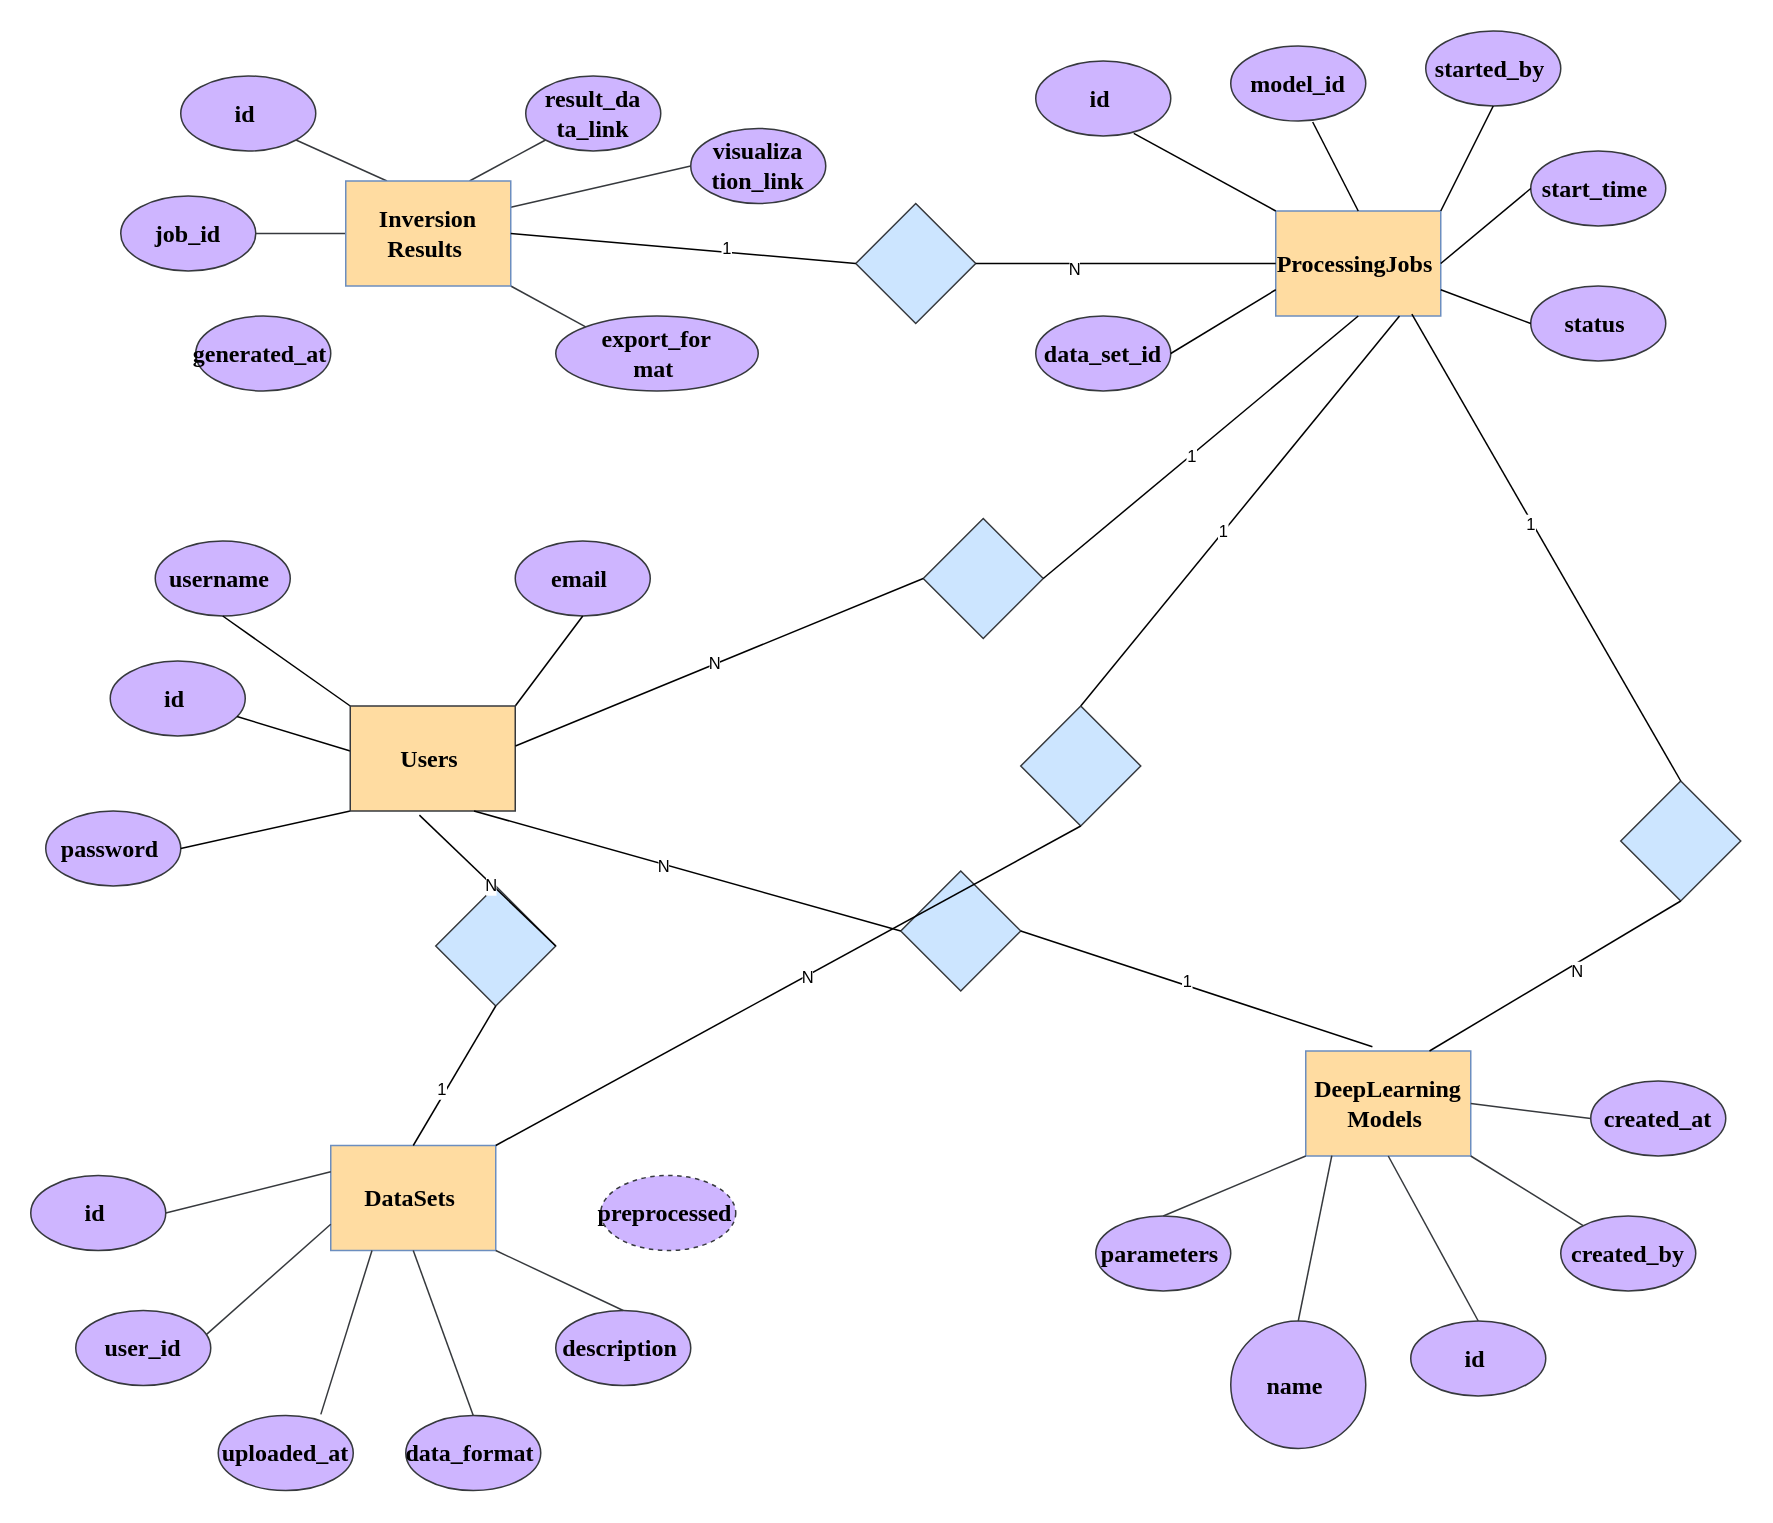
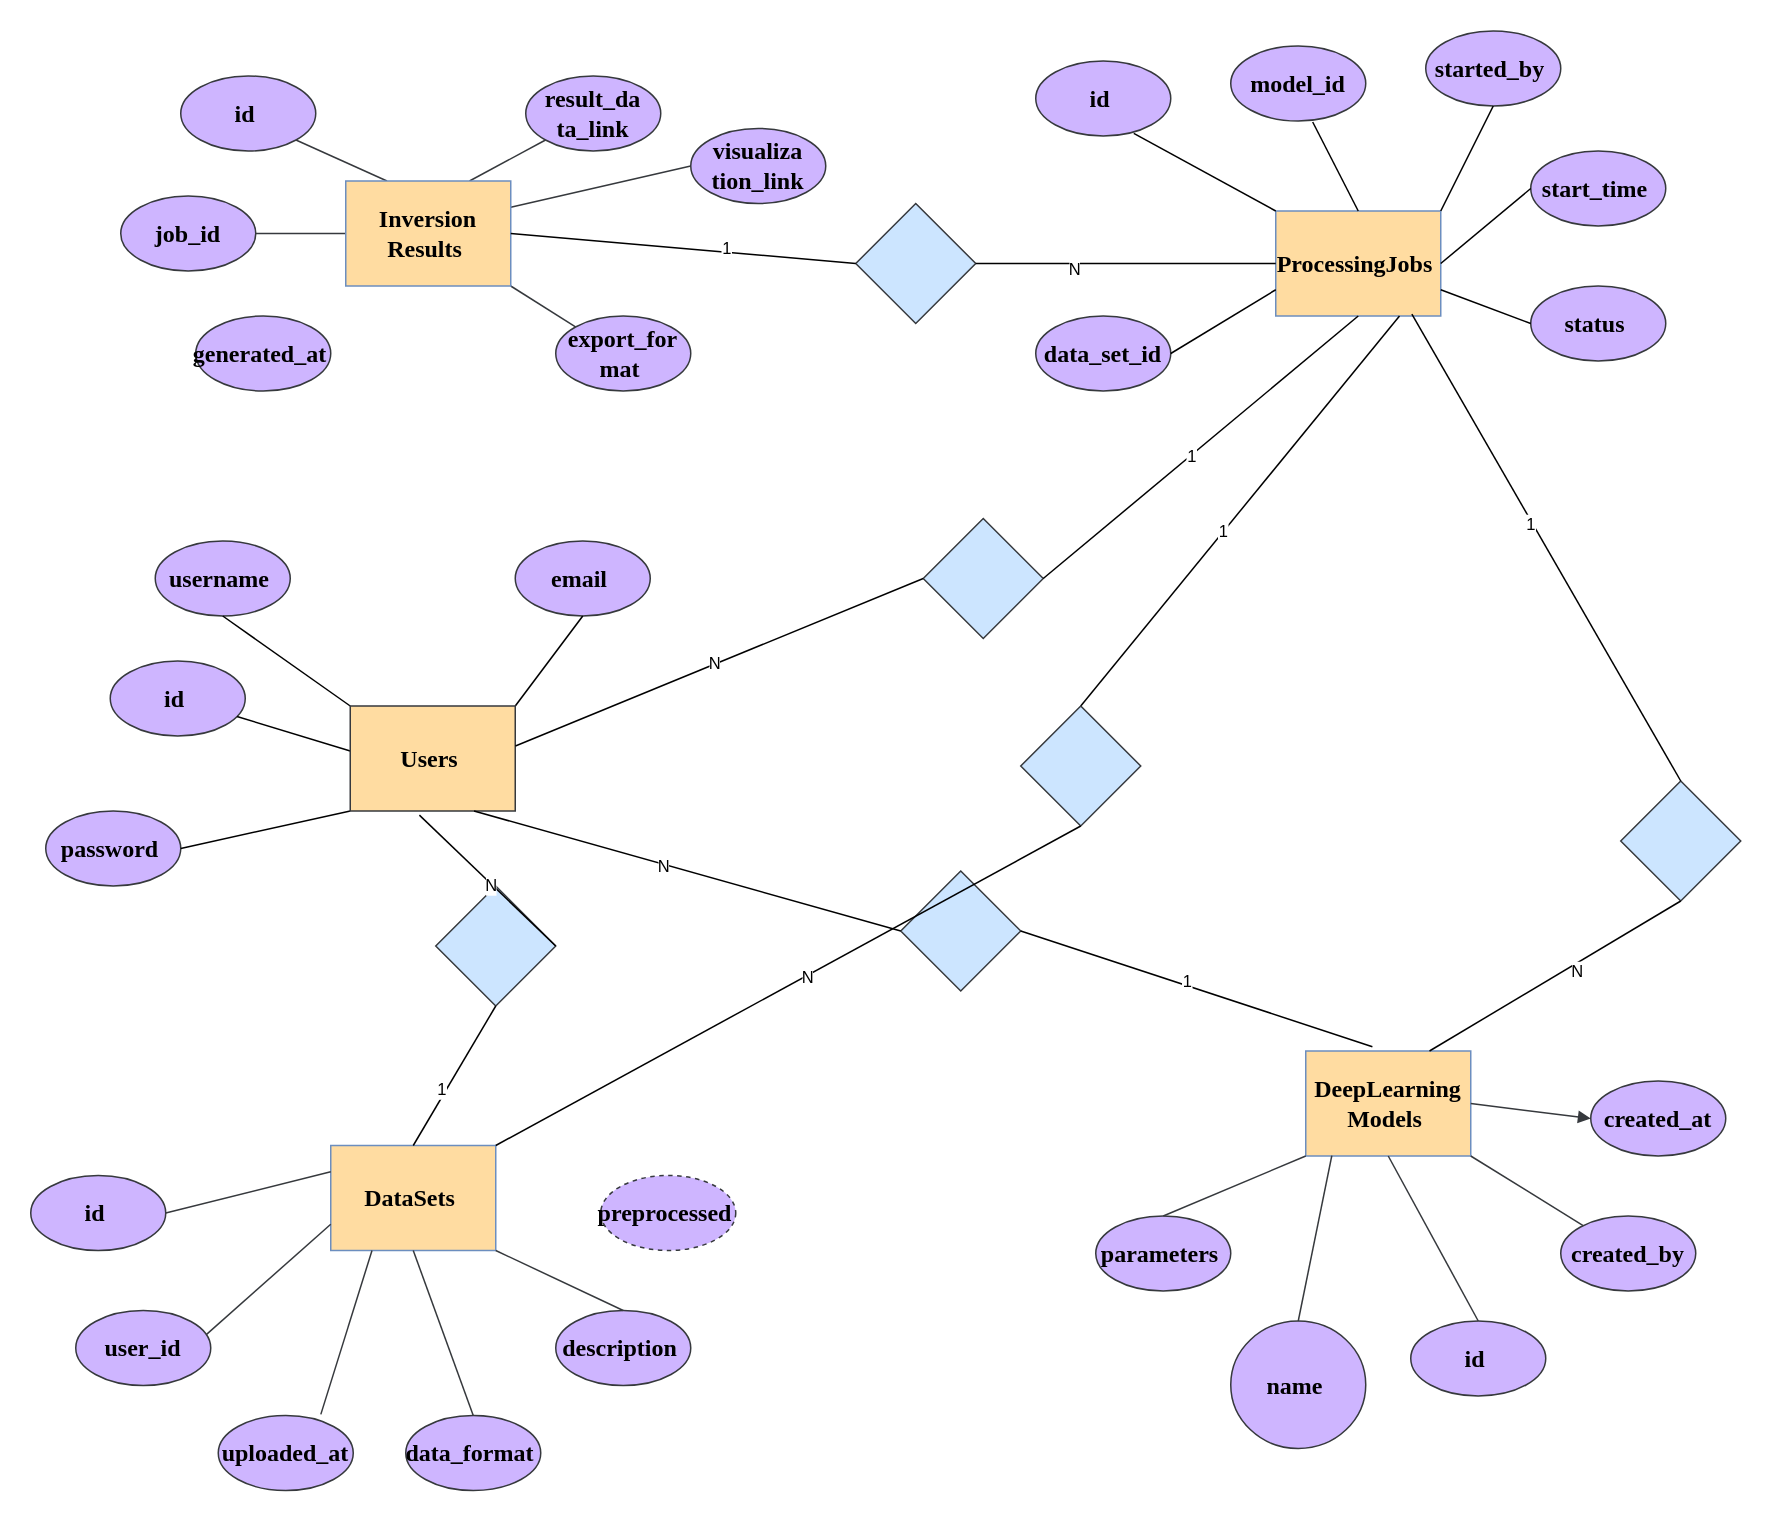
(657, 353) -> (623, 353)
(1582, 1117) -> (1577, 1116)
